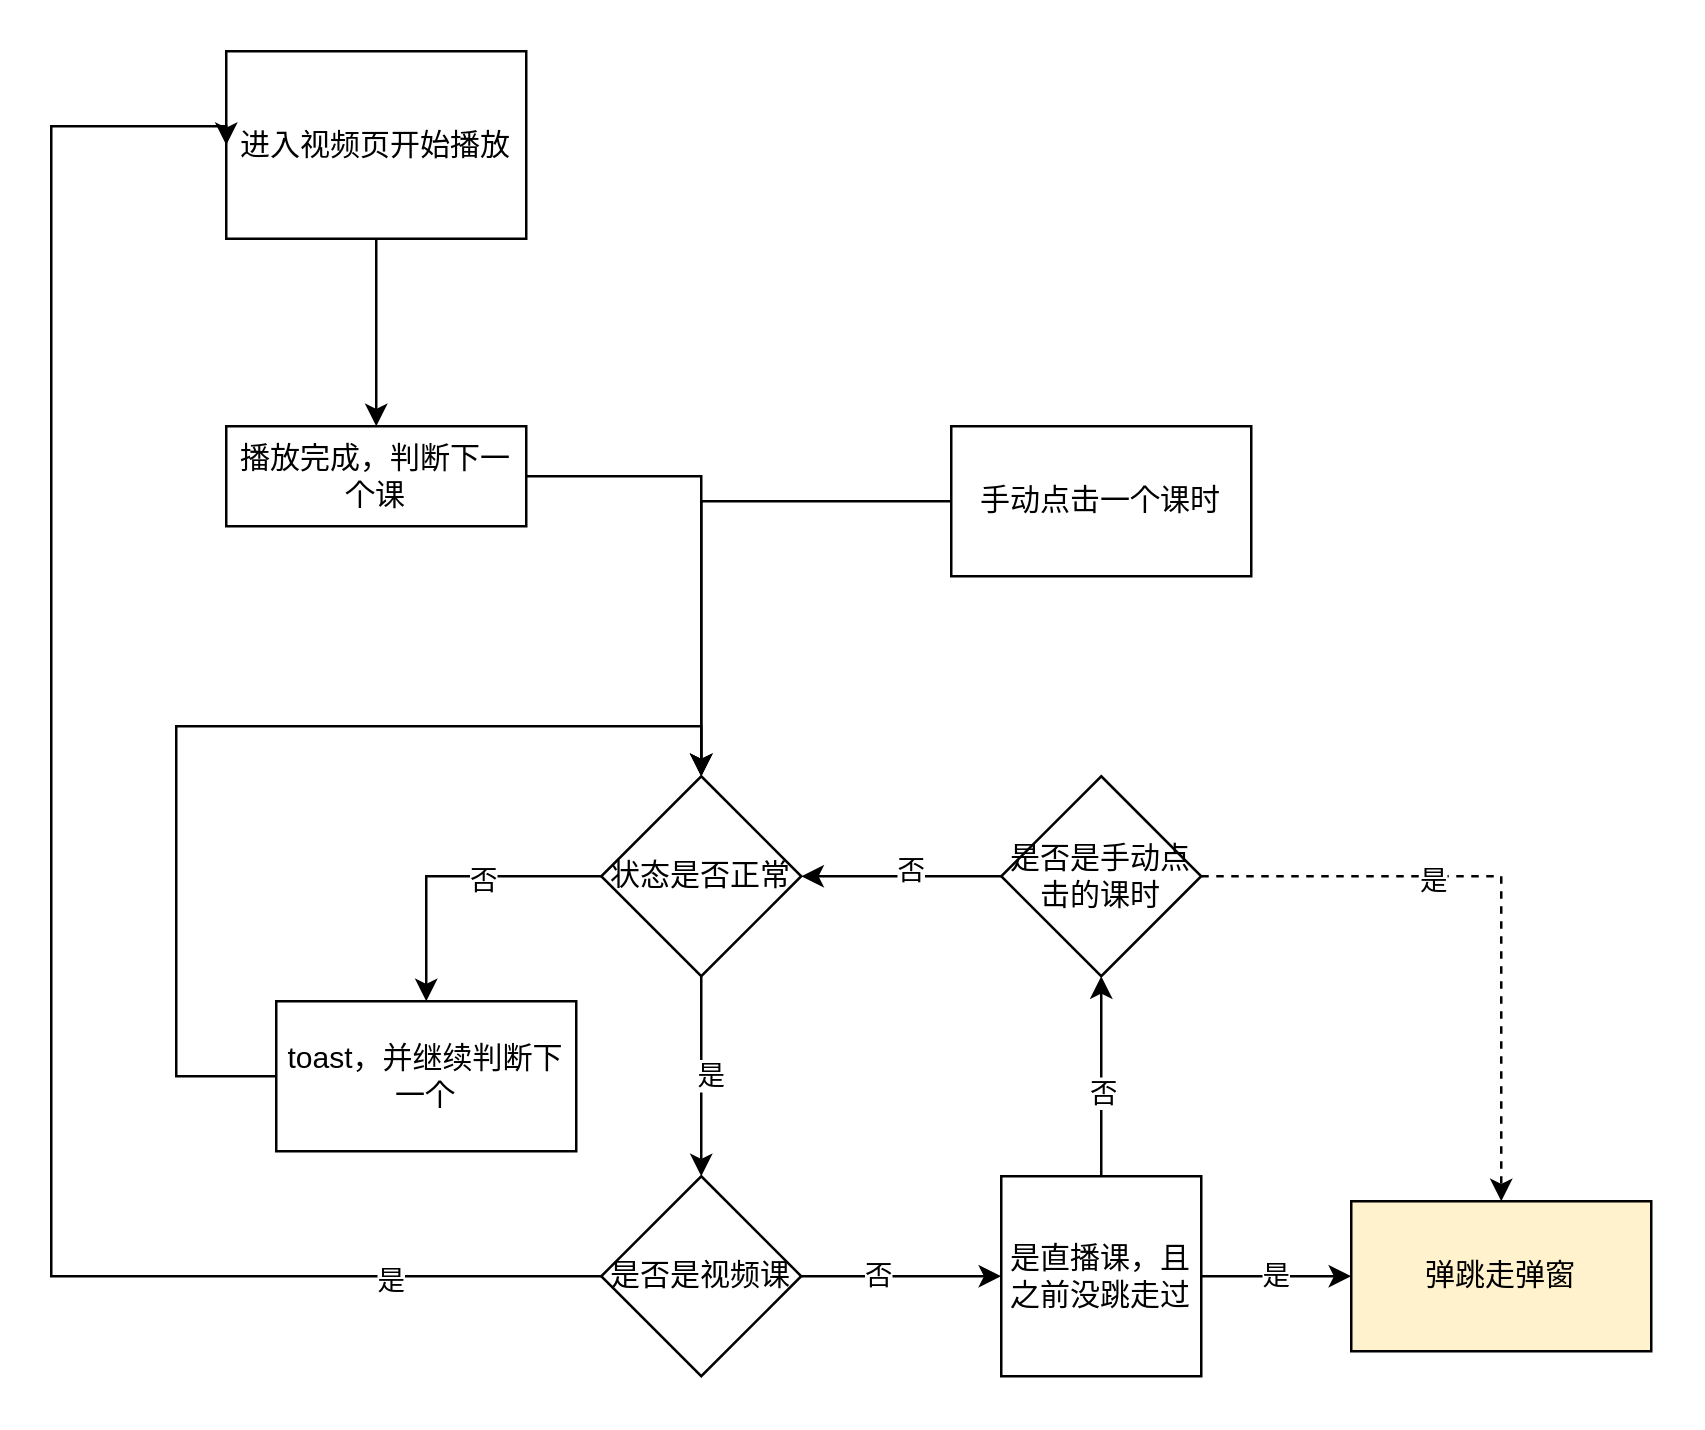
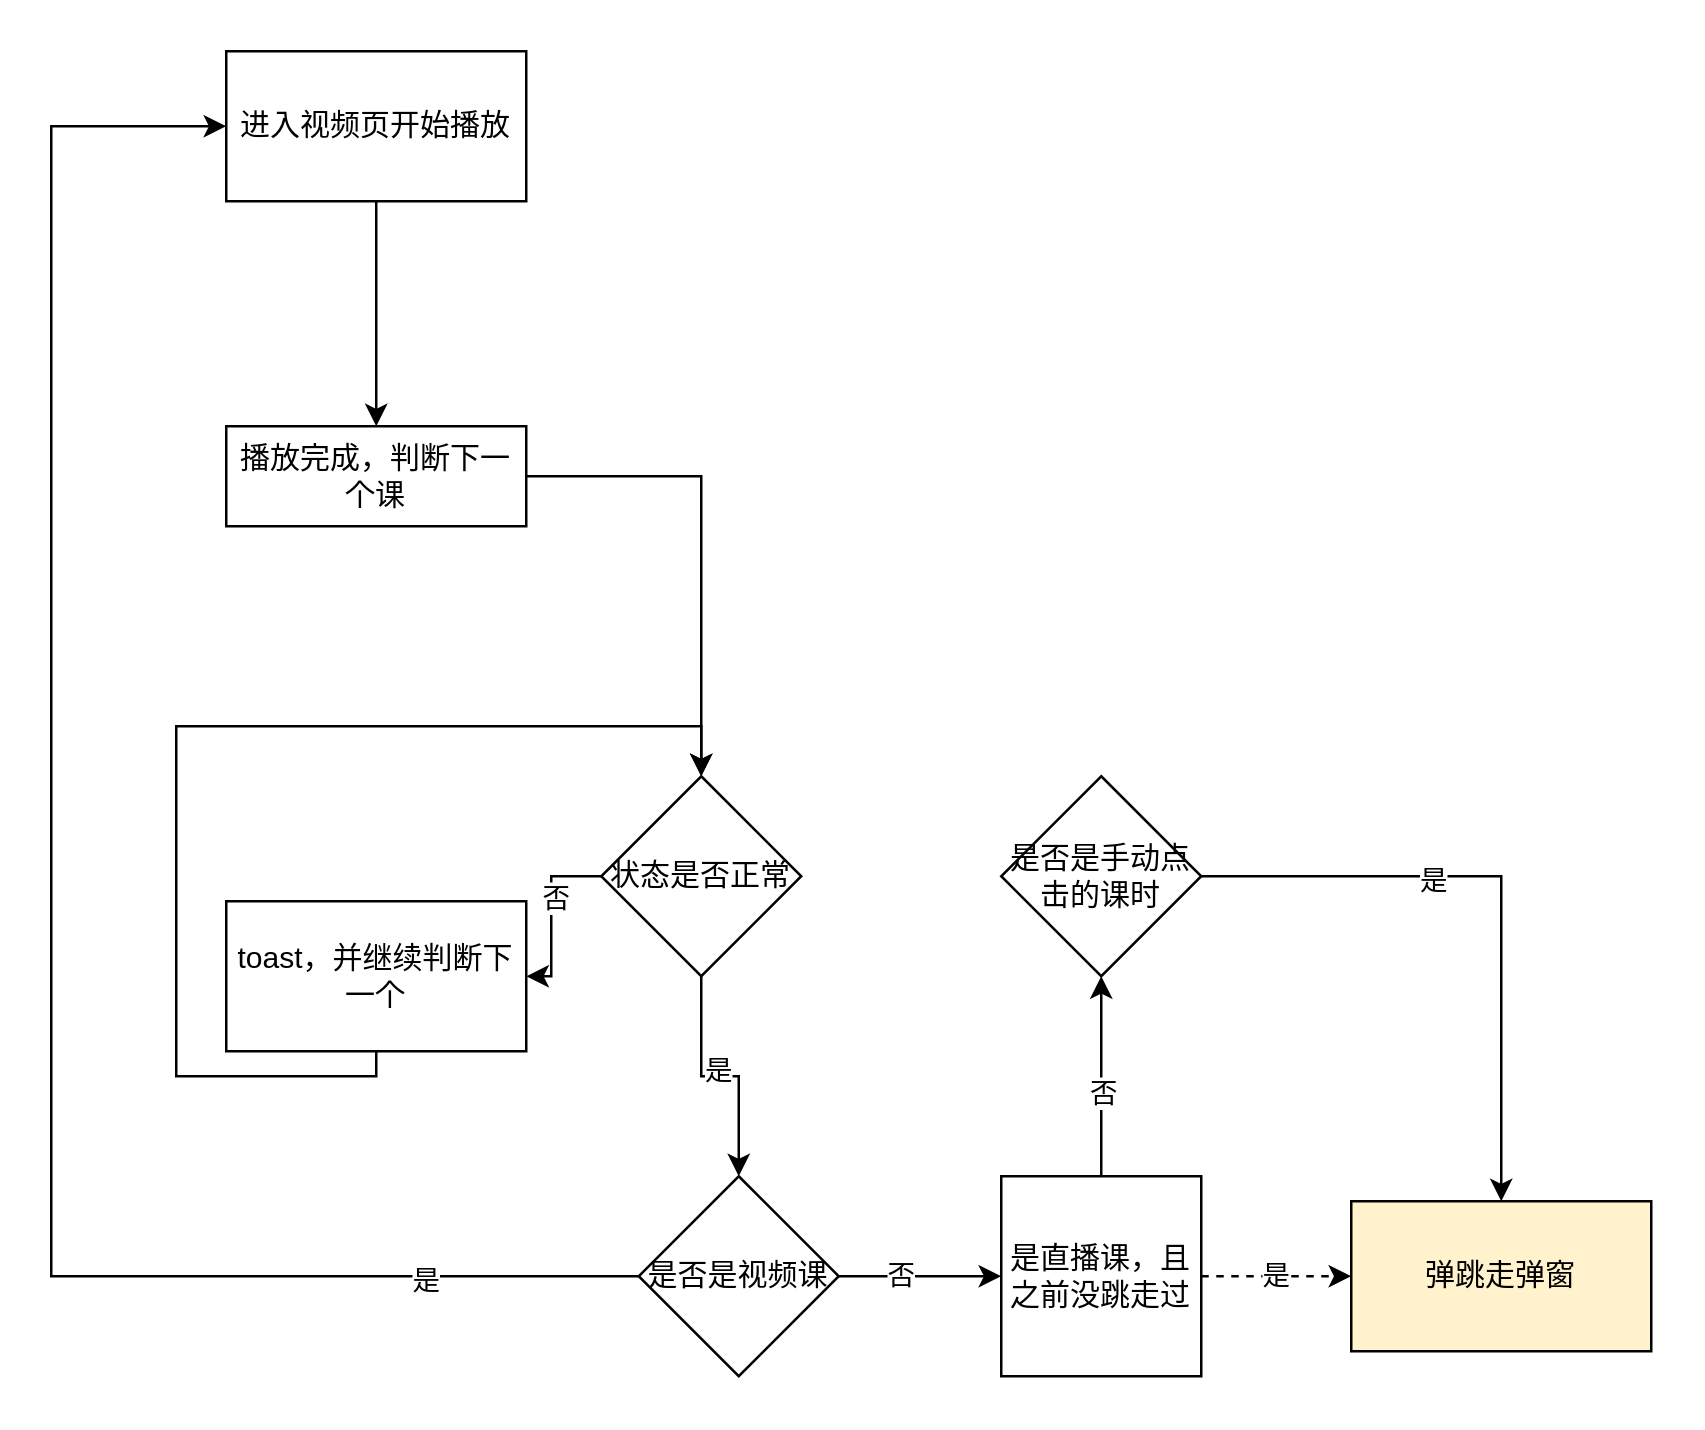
(376, 145) -> (376, 126)
(829, 501) -> none
(1101, 501) -> none
(861, 876) -> none
(1501, 997) -> (1501, 997)
(426, 1076) -> (376, 976)
(701, 1276) -> (739, 1276)
(1232, 1276) -> (1232, 1276)
